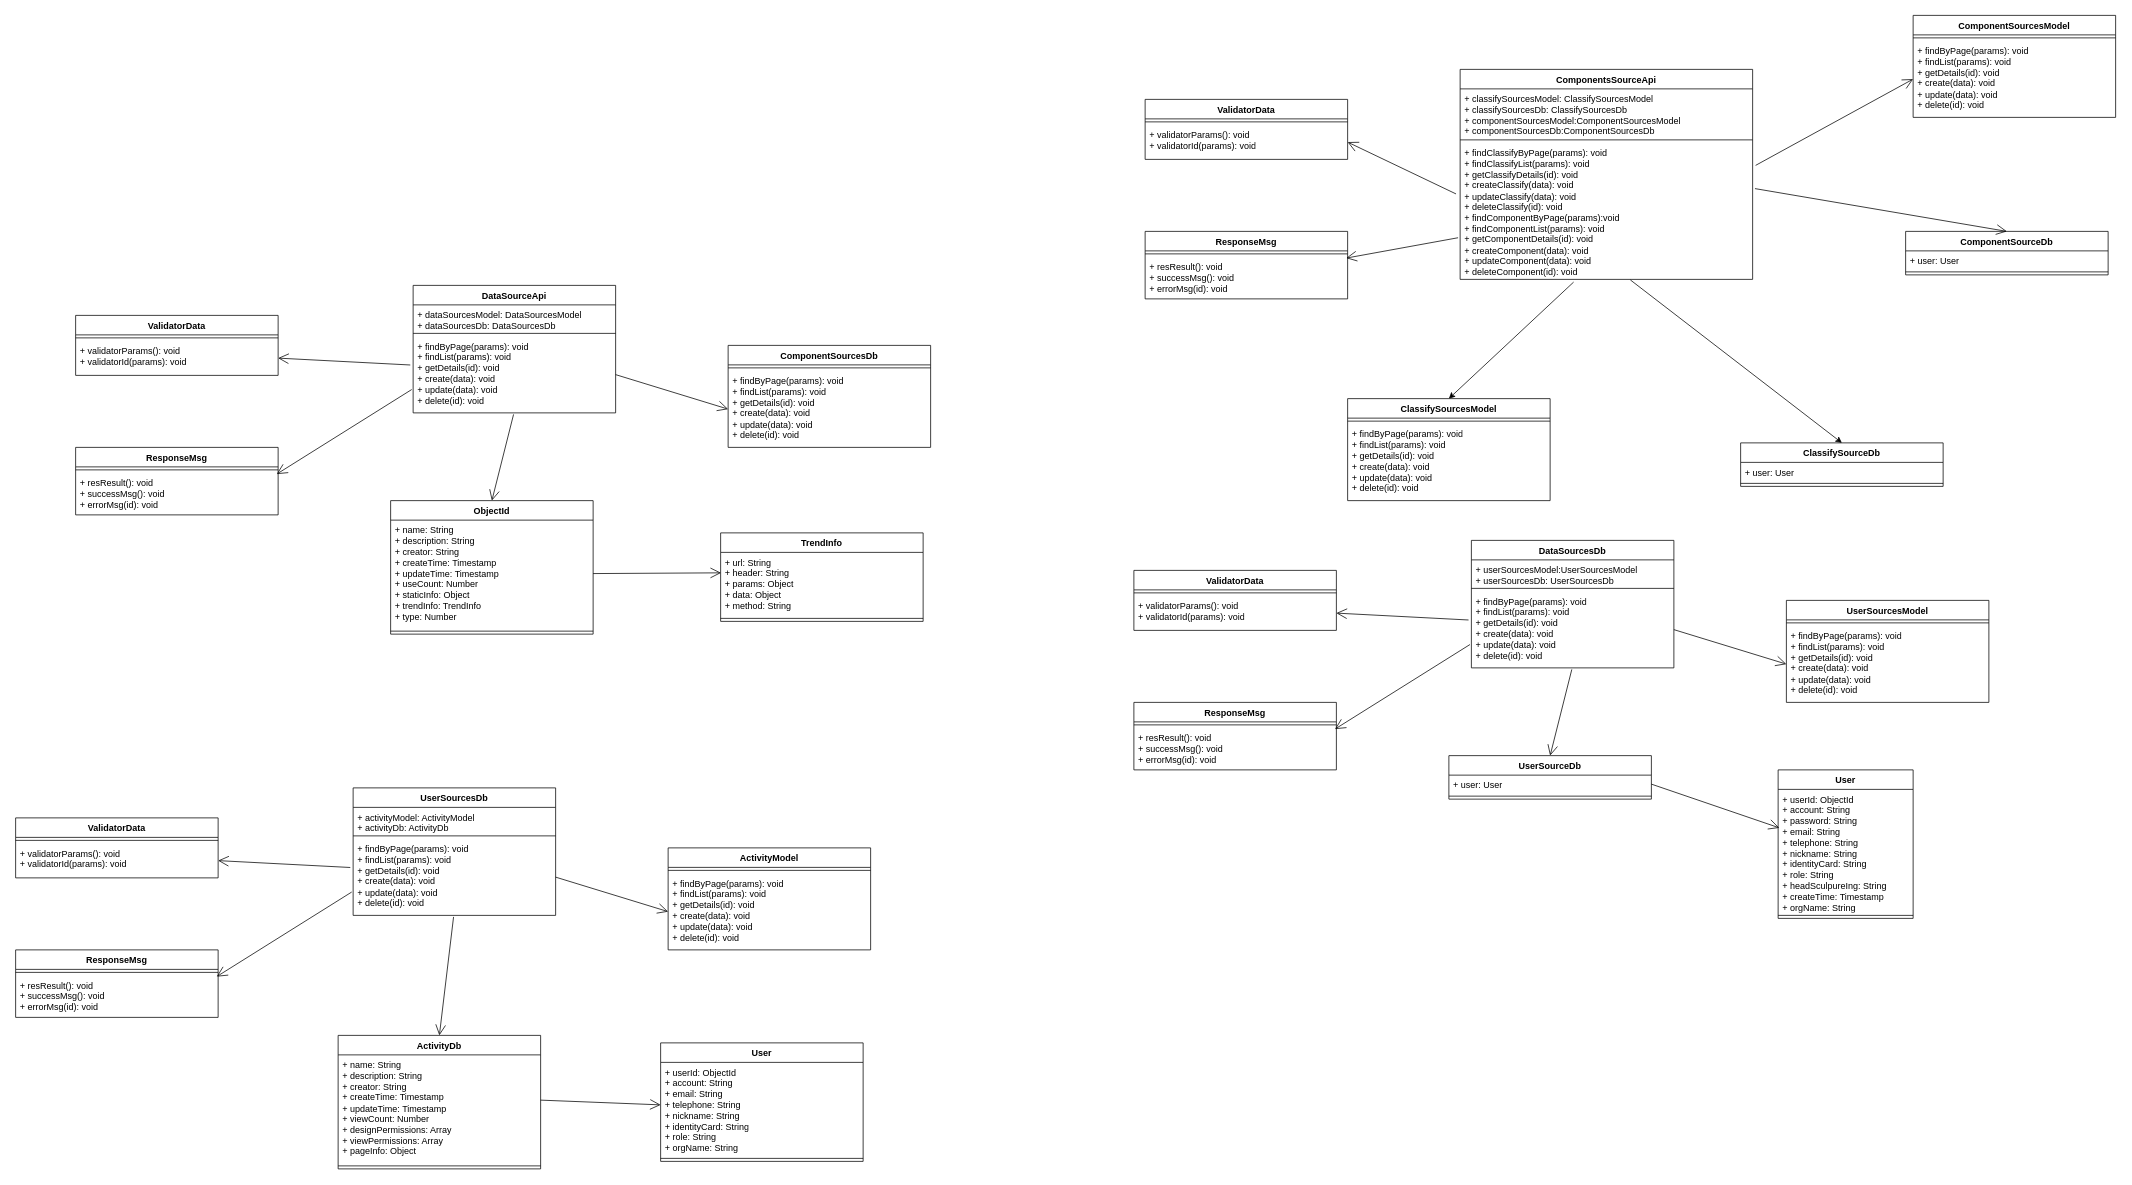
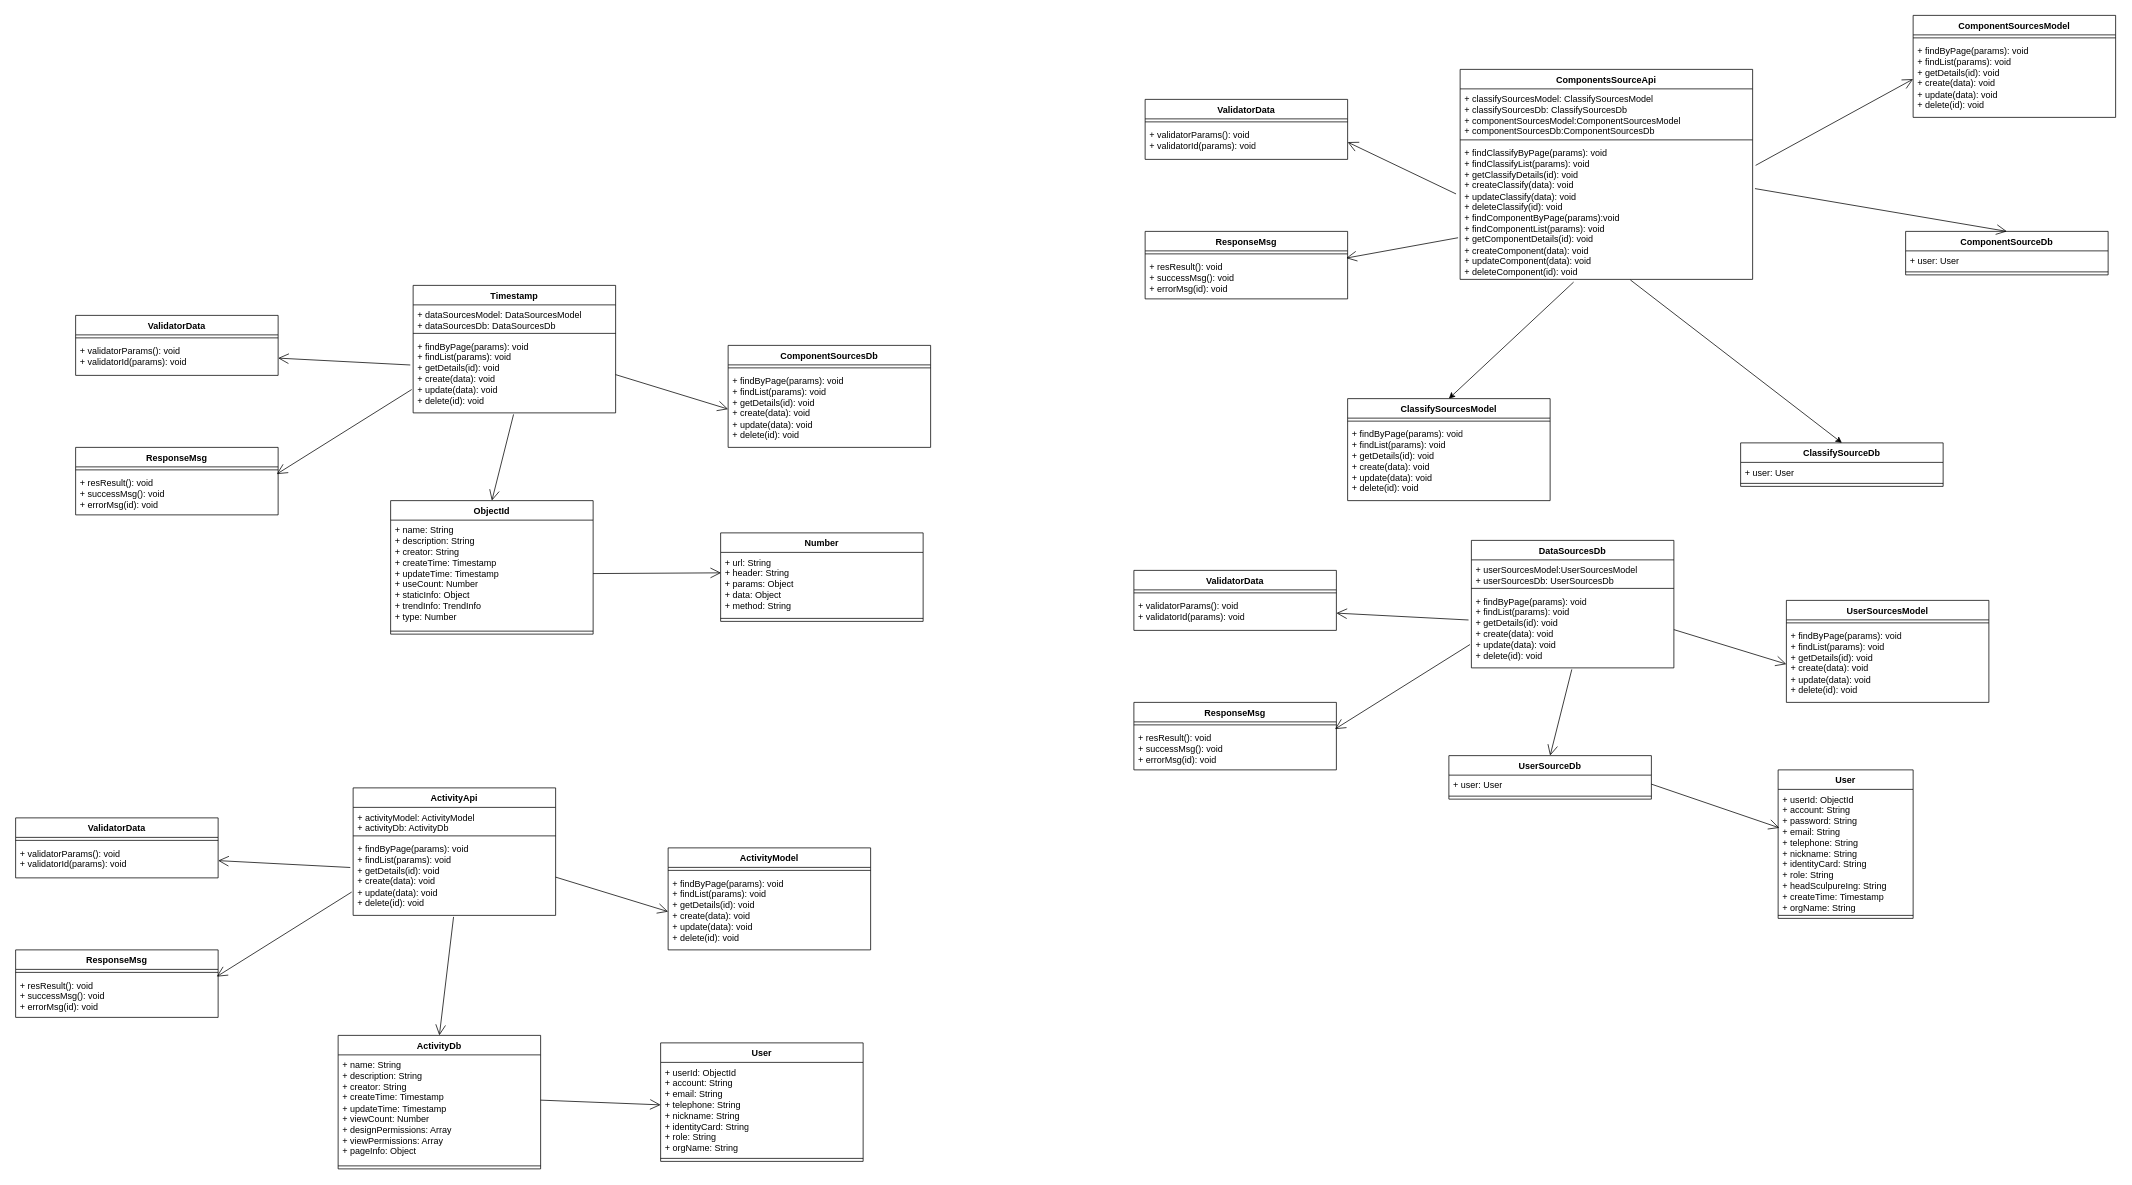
(514, 296) -> (514, 296)
(822, 544) -> (822, 544)
(454, 799) -> (454, 799)
